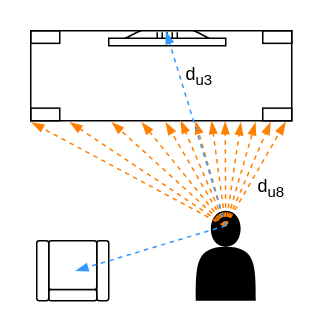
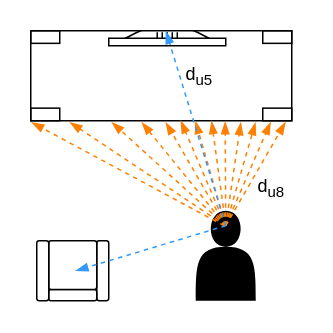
(200, 76) -> (200, 76)
